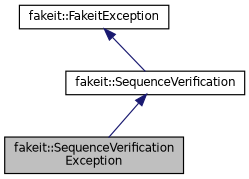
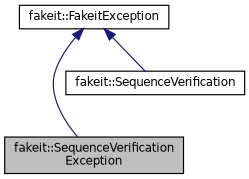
(124, 120) -> (54, 88)
